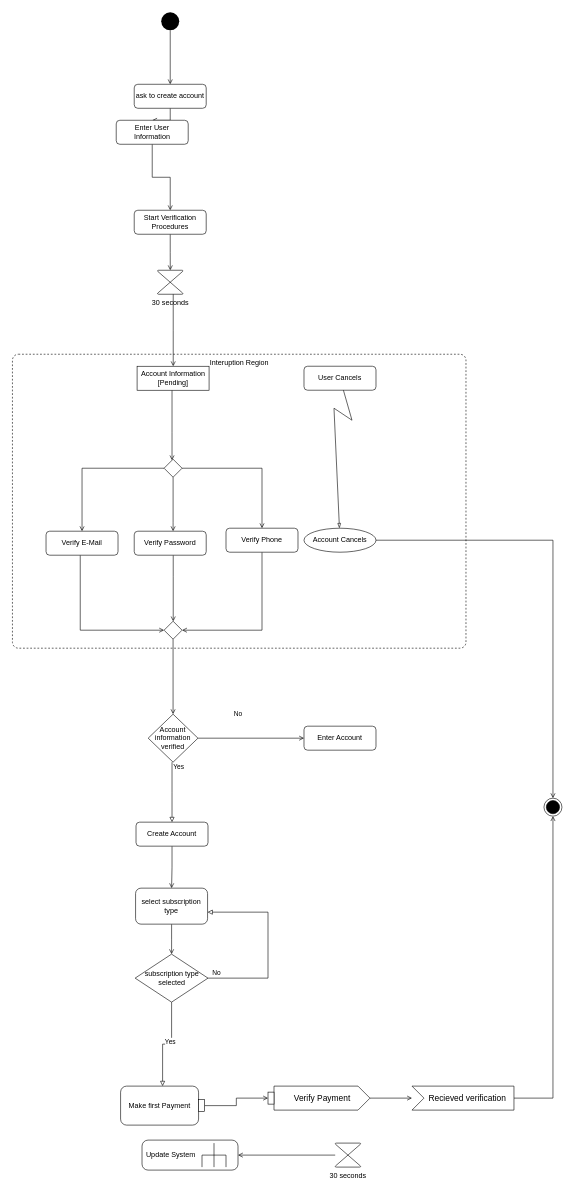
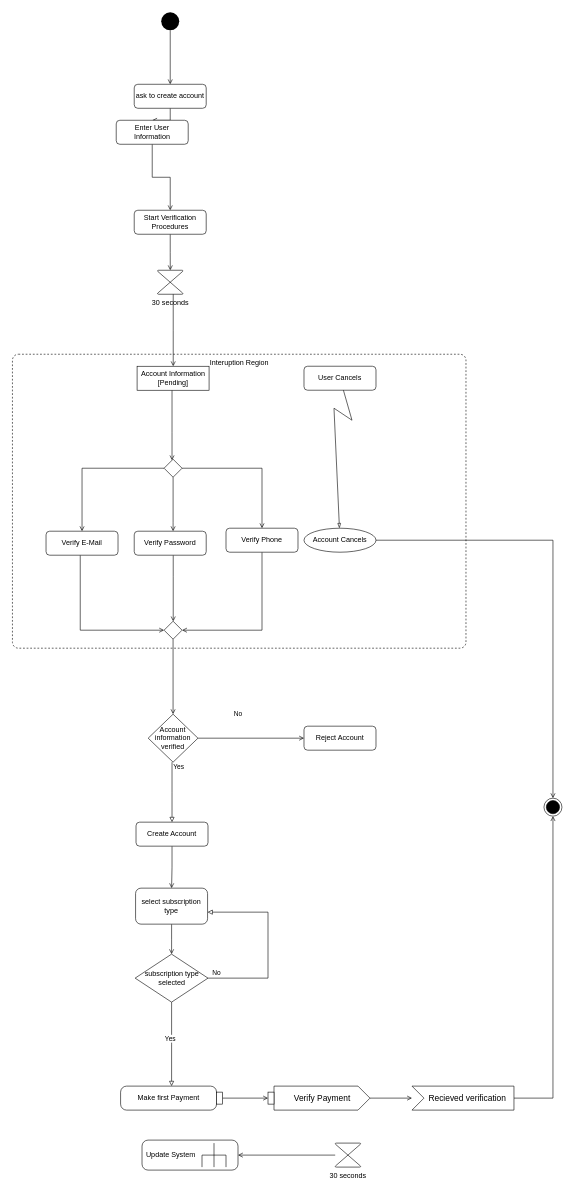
(340, 738) -> (340, 738)
(162, 1106) -> (171, 1098)
